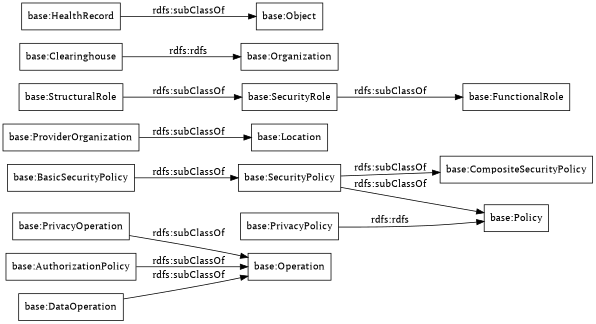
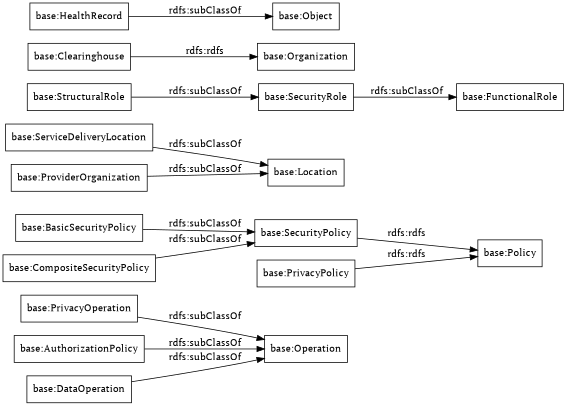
none -> (79, 137)
(387, 174) -> (202, 251)
(390, 184) -> (407, 234)
